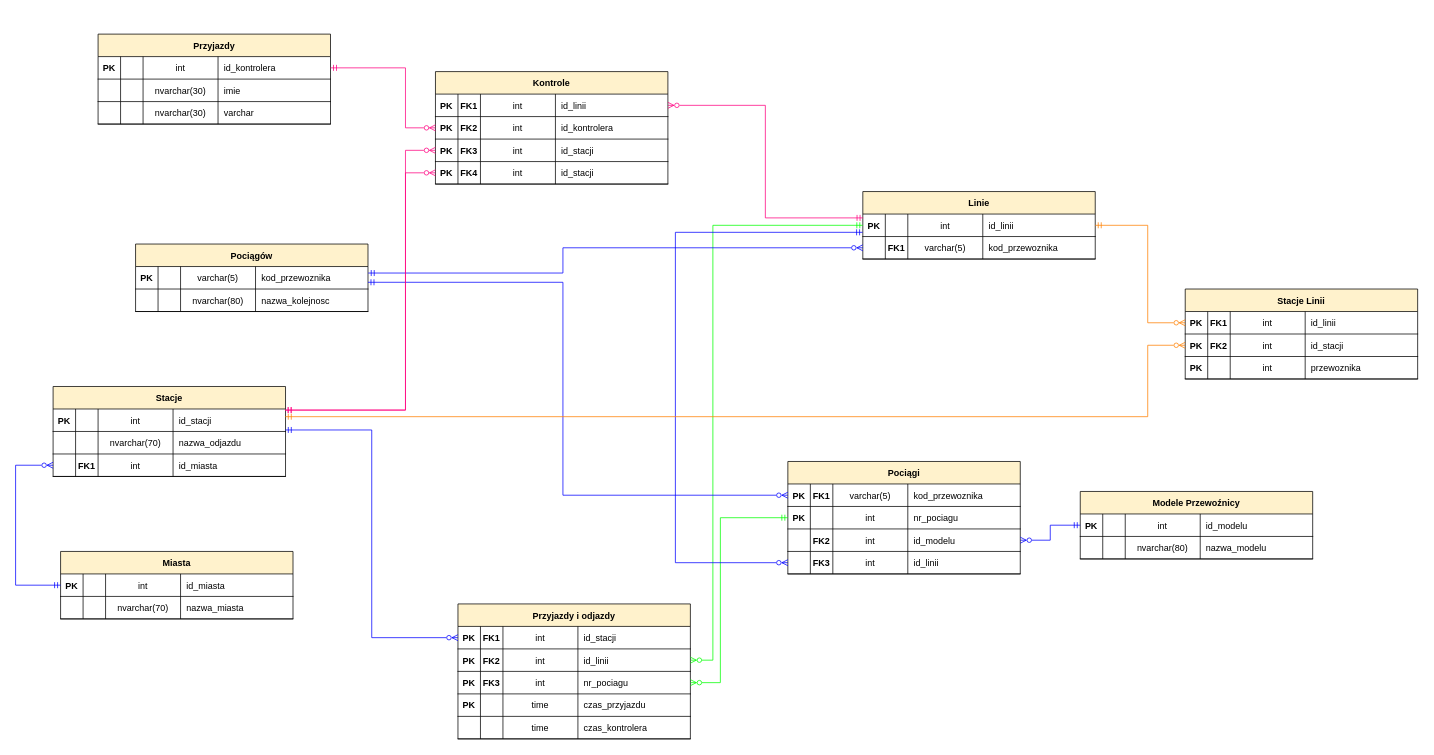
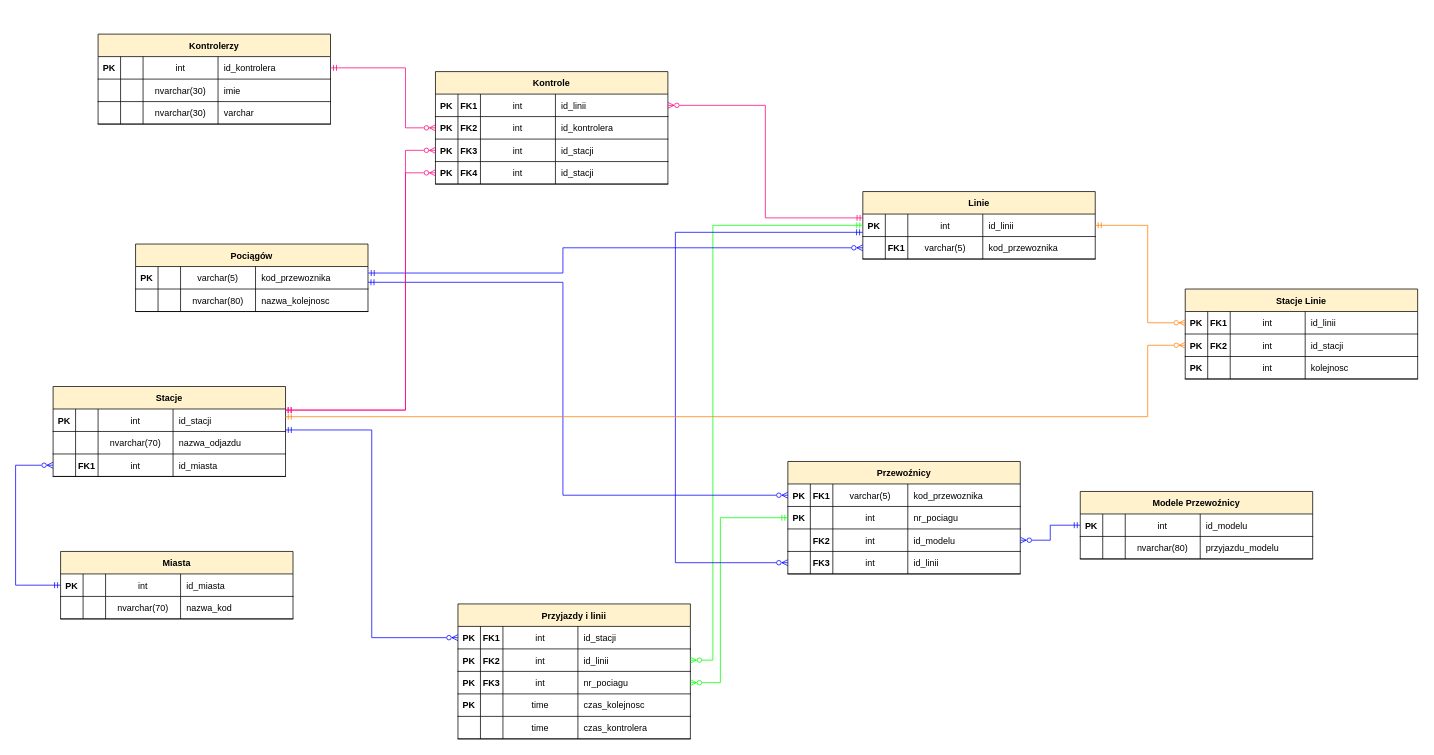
(214, 46) -> (214, 46)
(1301, 301) -> (1301, 301)
(1338, 368) -> (1333, 368)
(904, 473) -> (904, 473)
(1235, 548) -> (1245, 548)
(215, 608) -> (209, 608)
(574, 616) -> (574, 616)
(619, 706) -> (618, 706)
